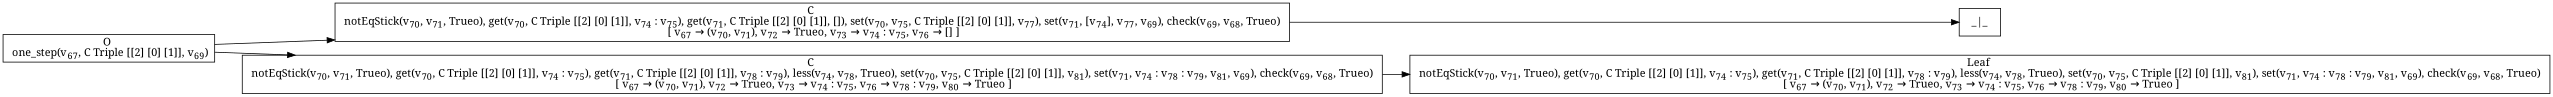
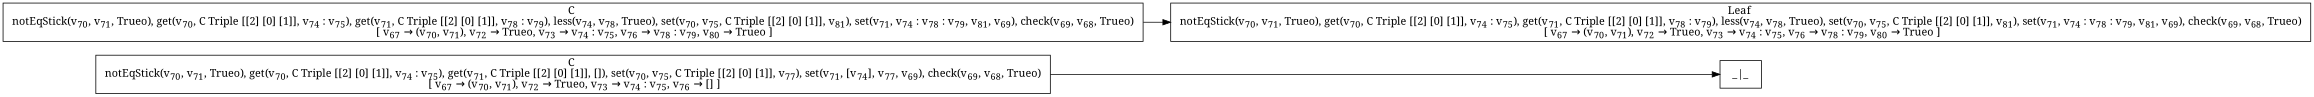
(109, 48) -> none
